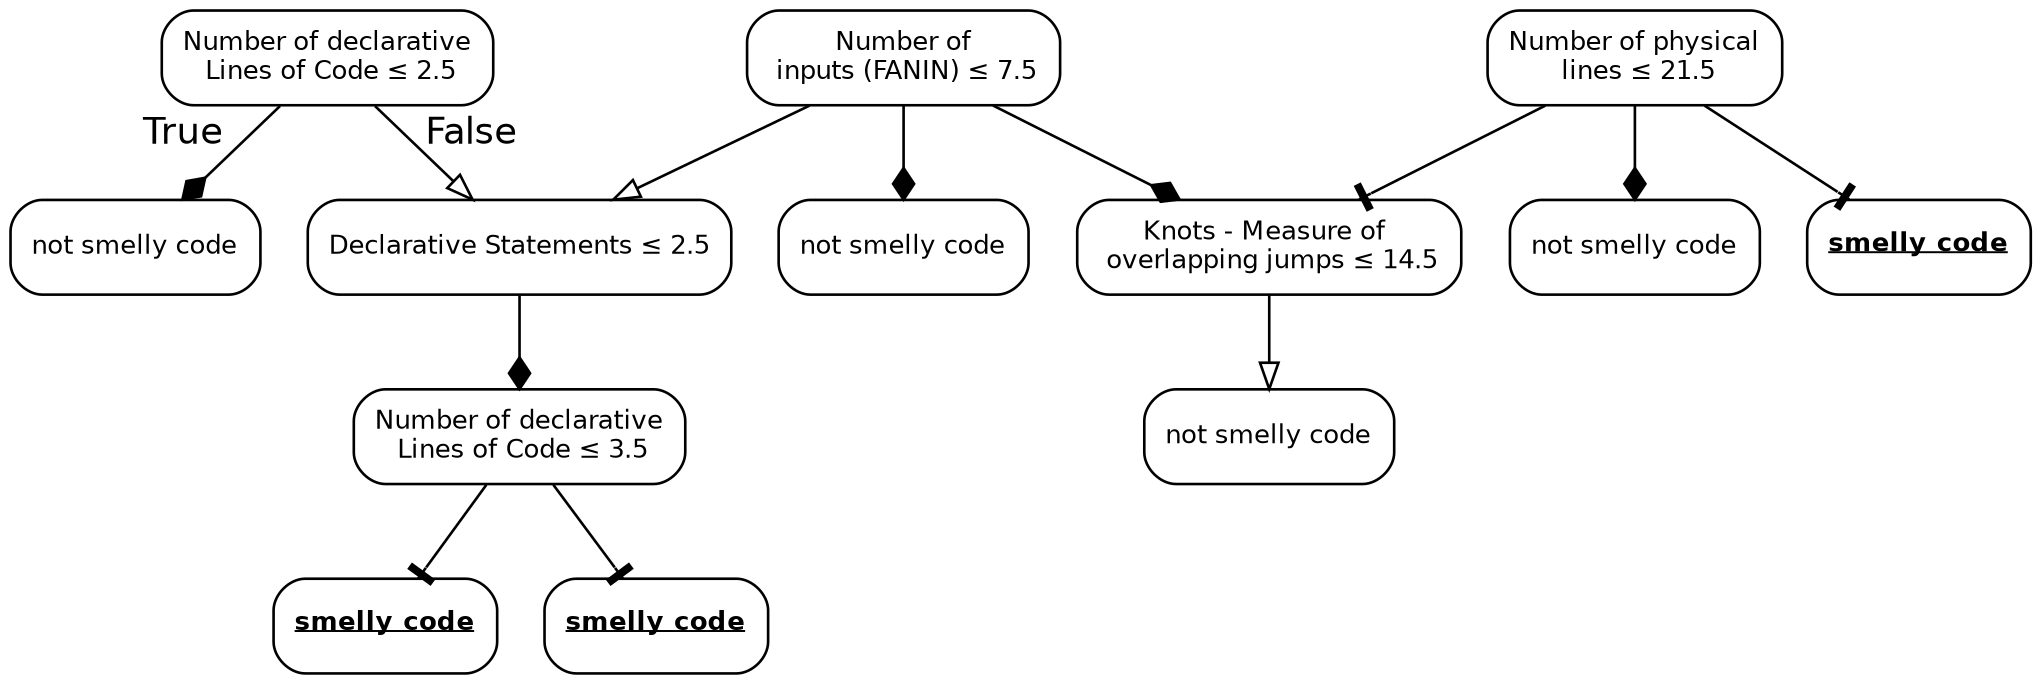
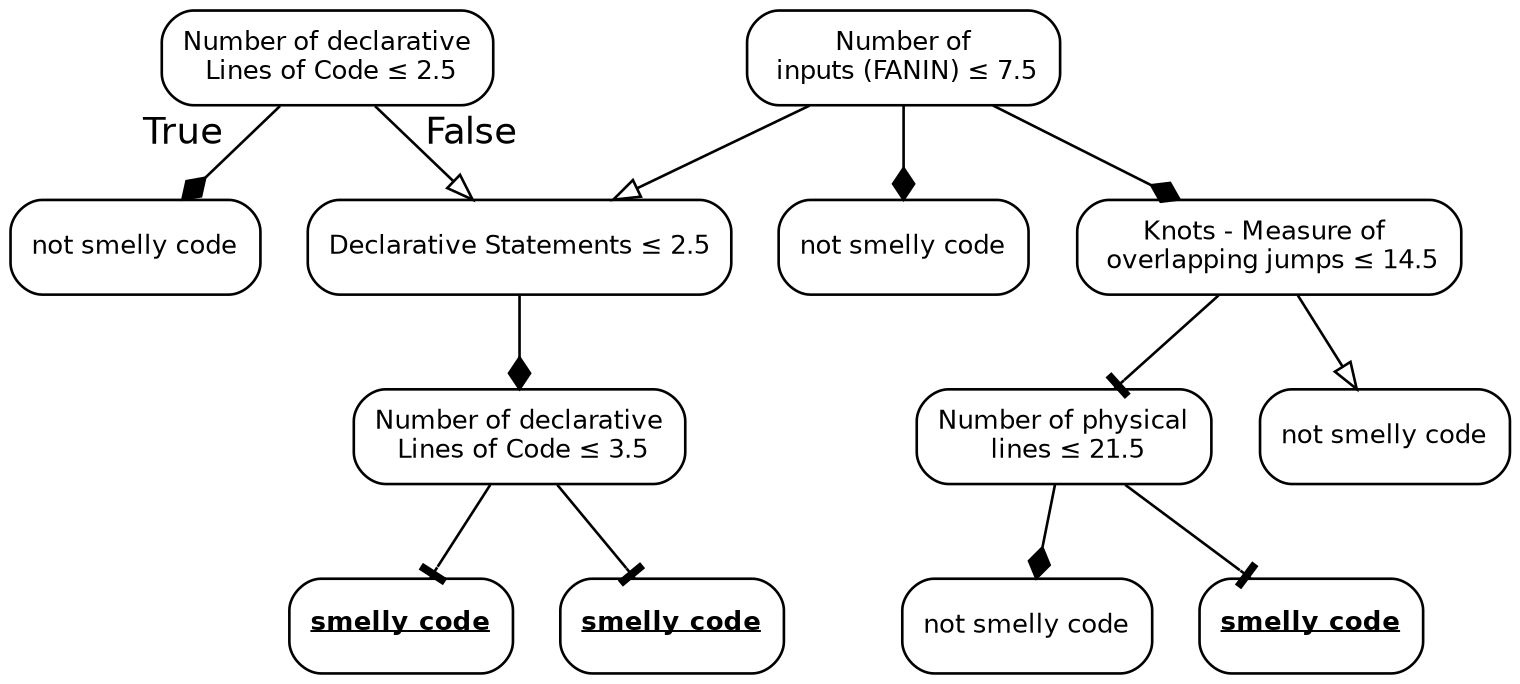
(1458, 149) -> (1171, 338)
